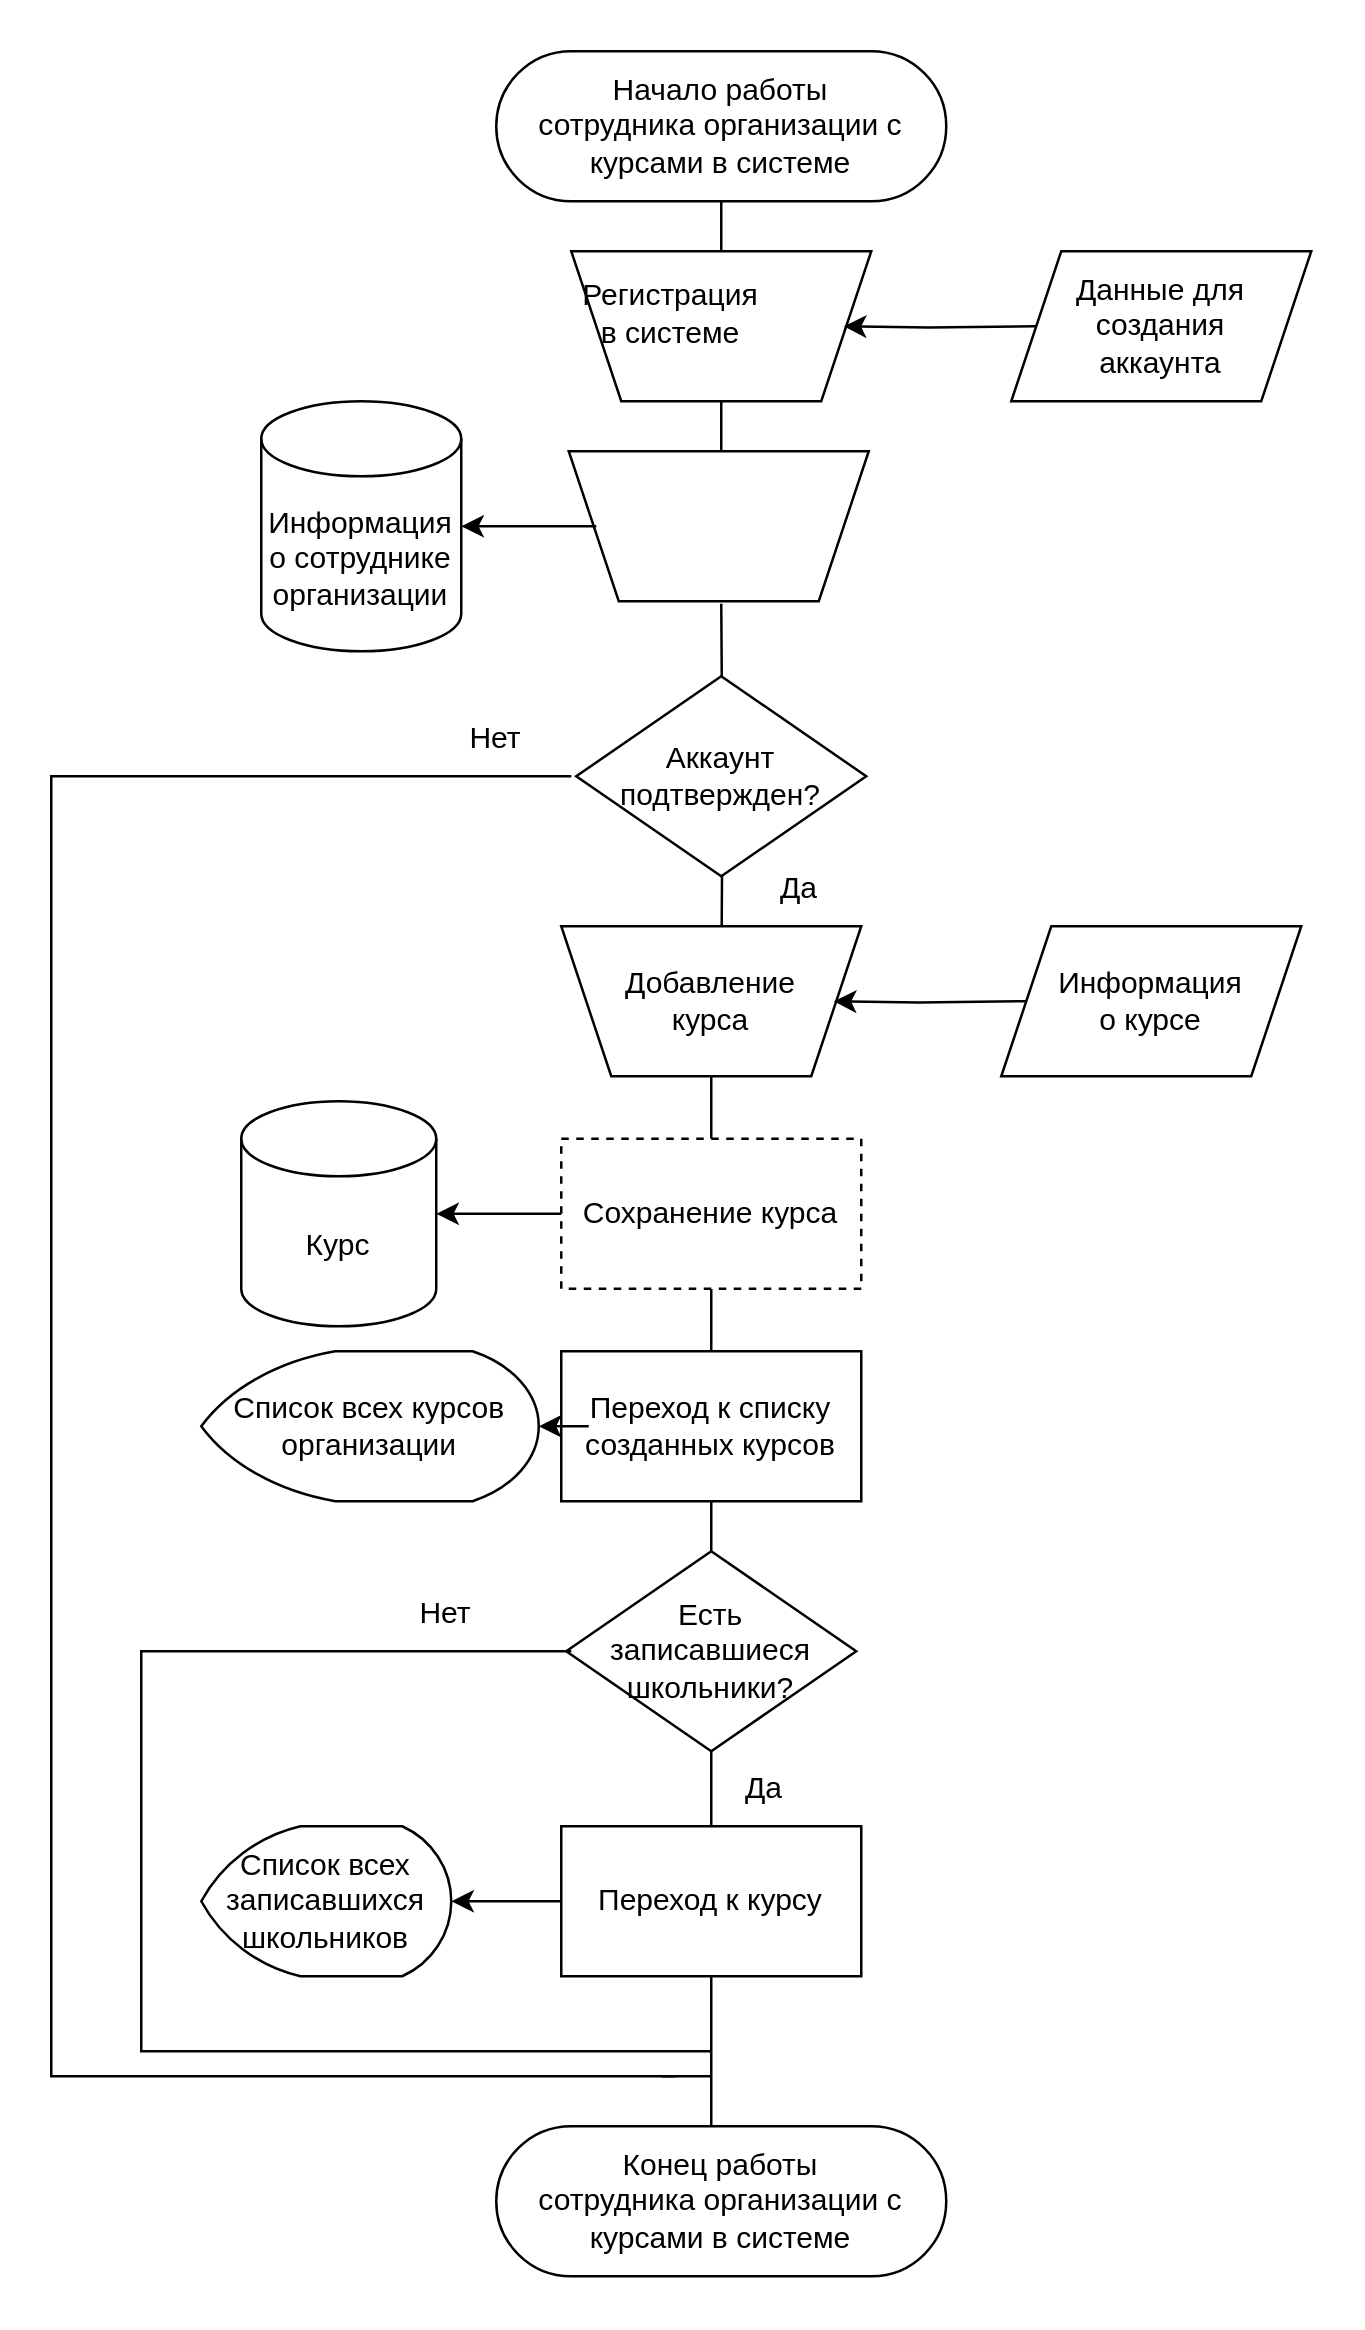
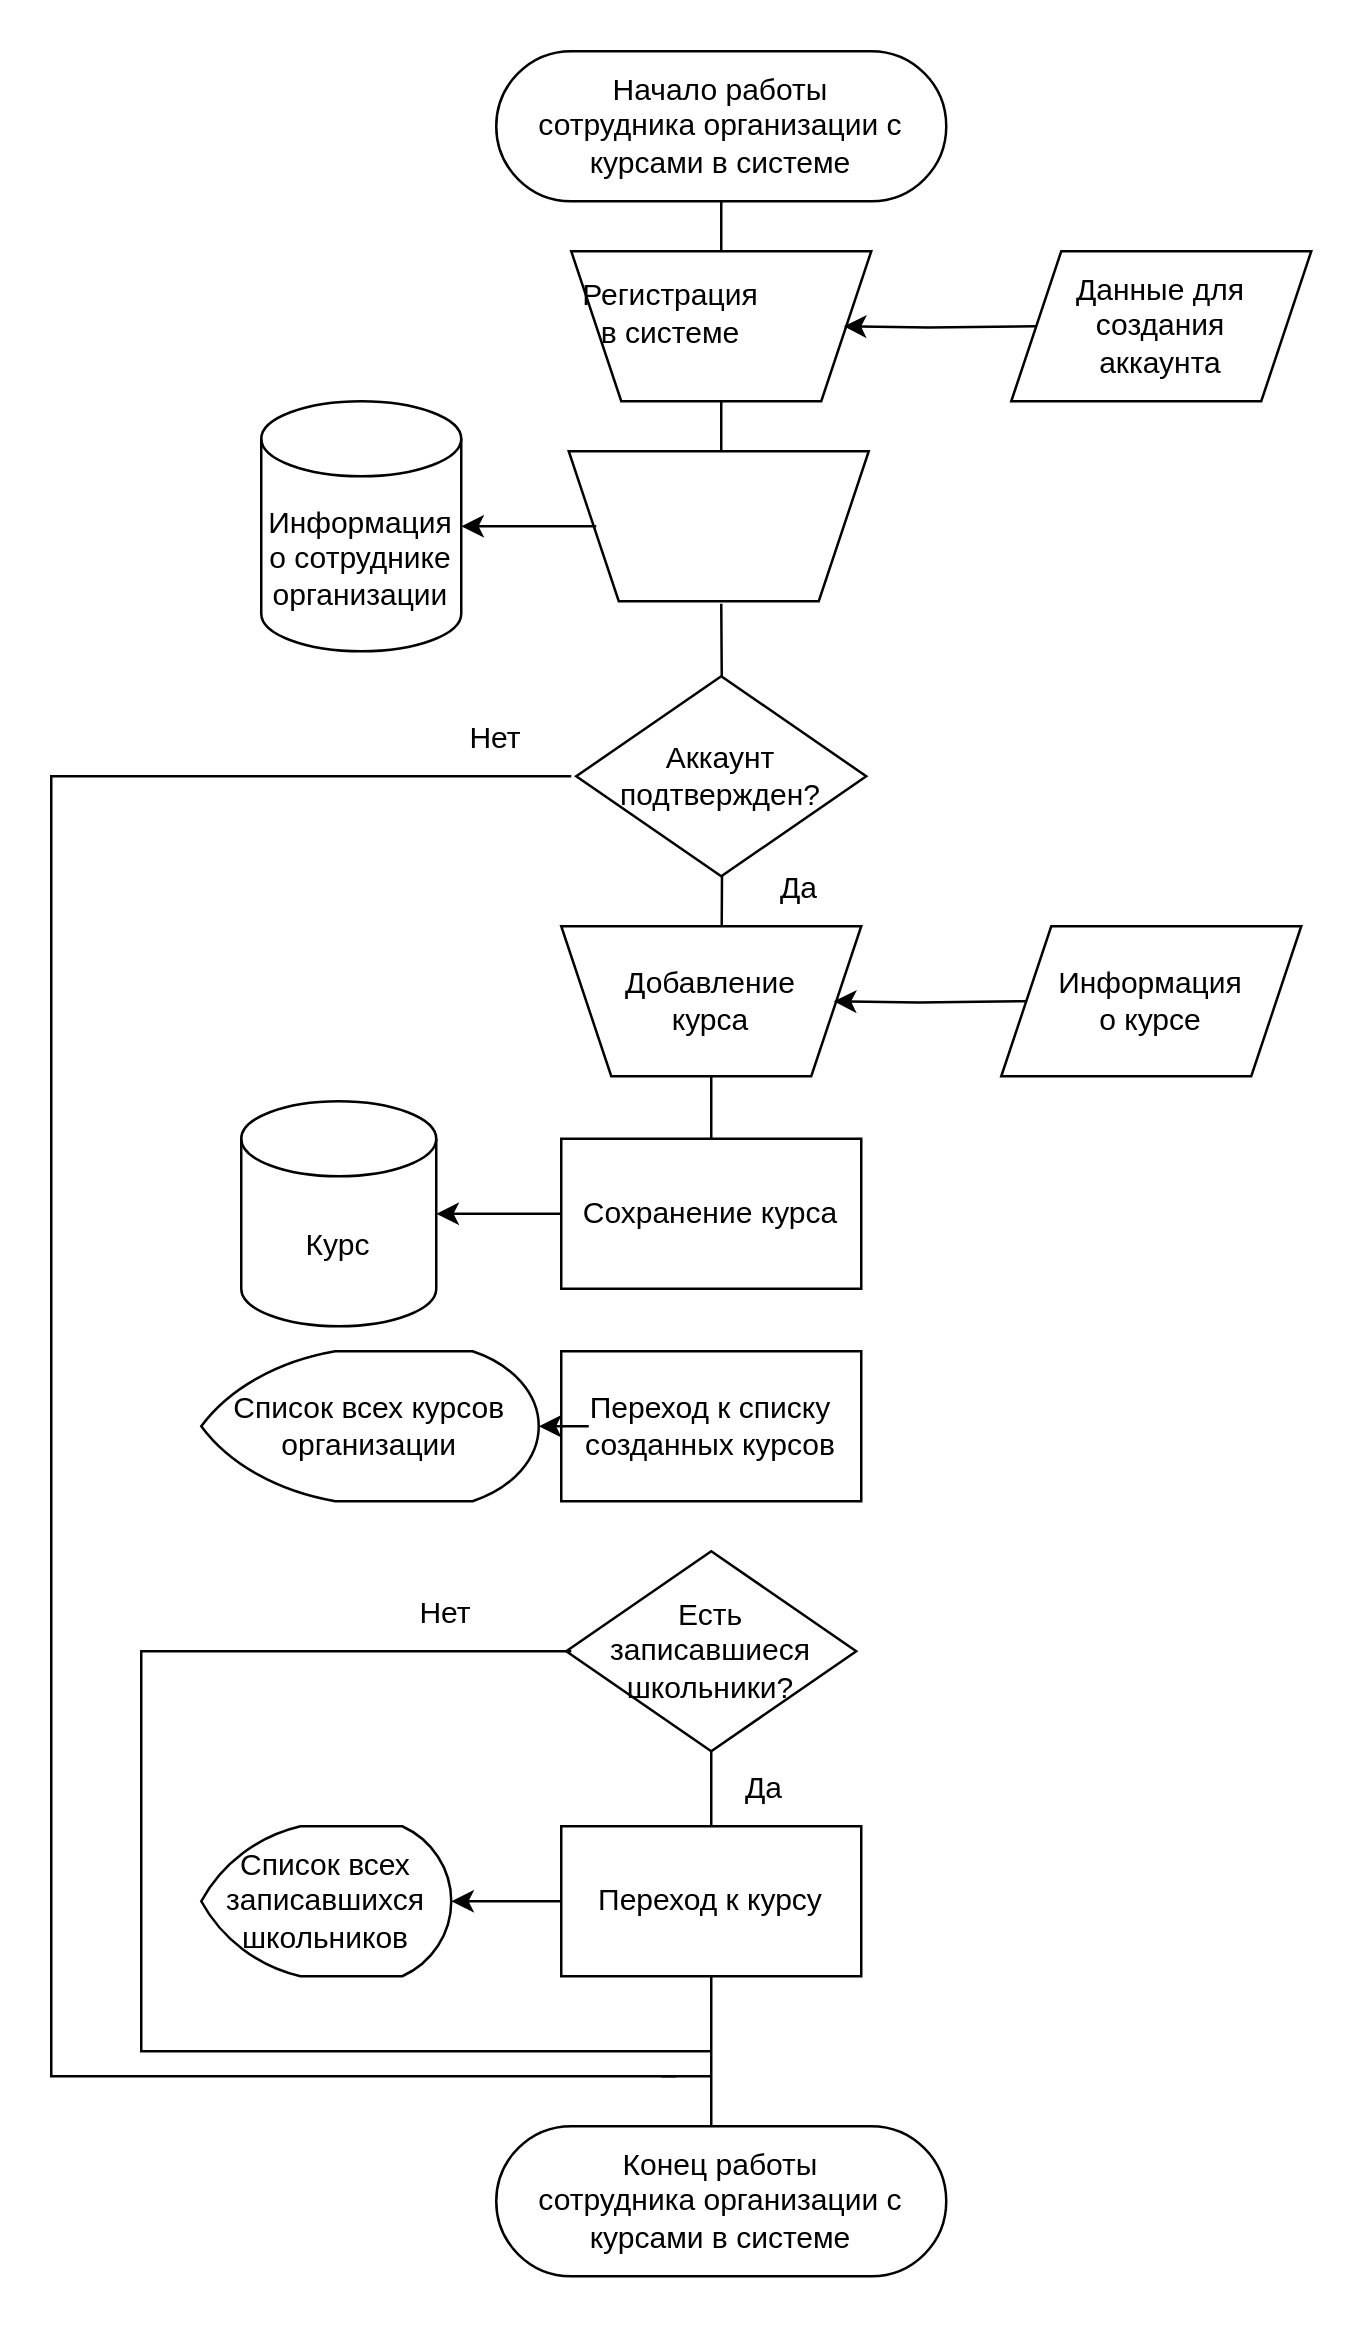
(711, 1214) -> (711, 1214)
(711, 1320) -> none
